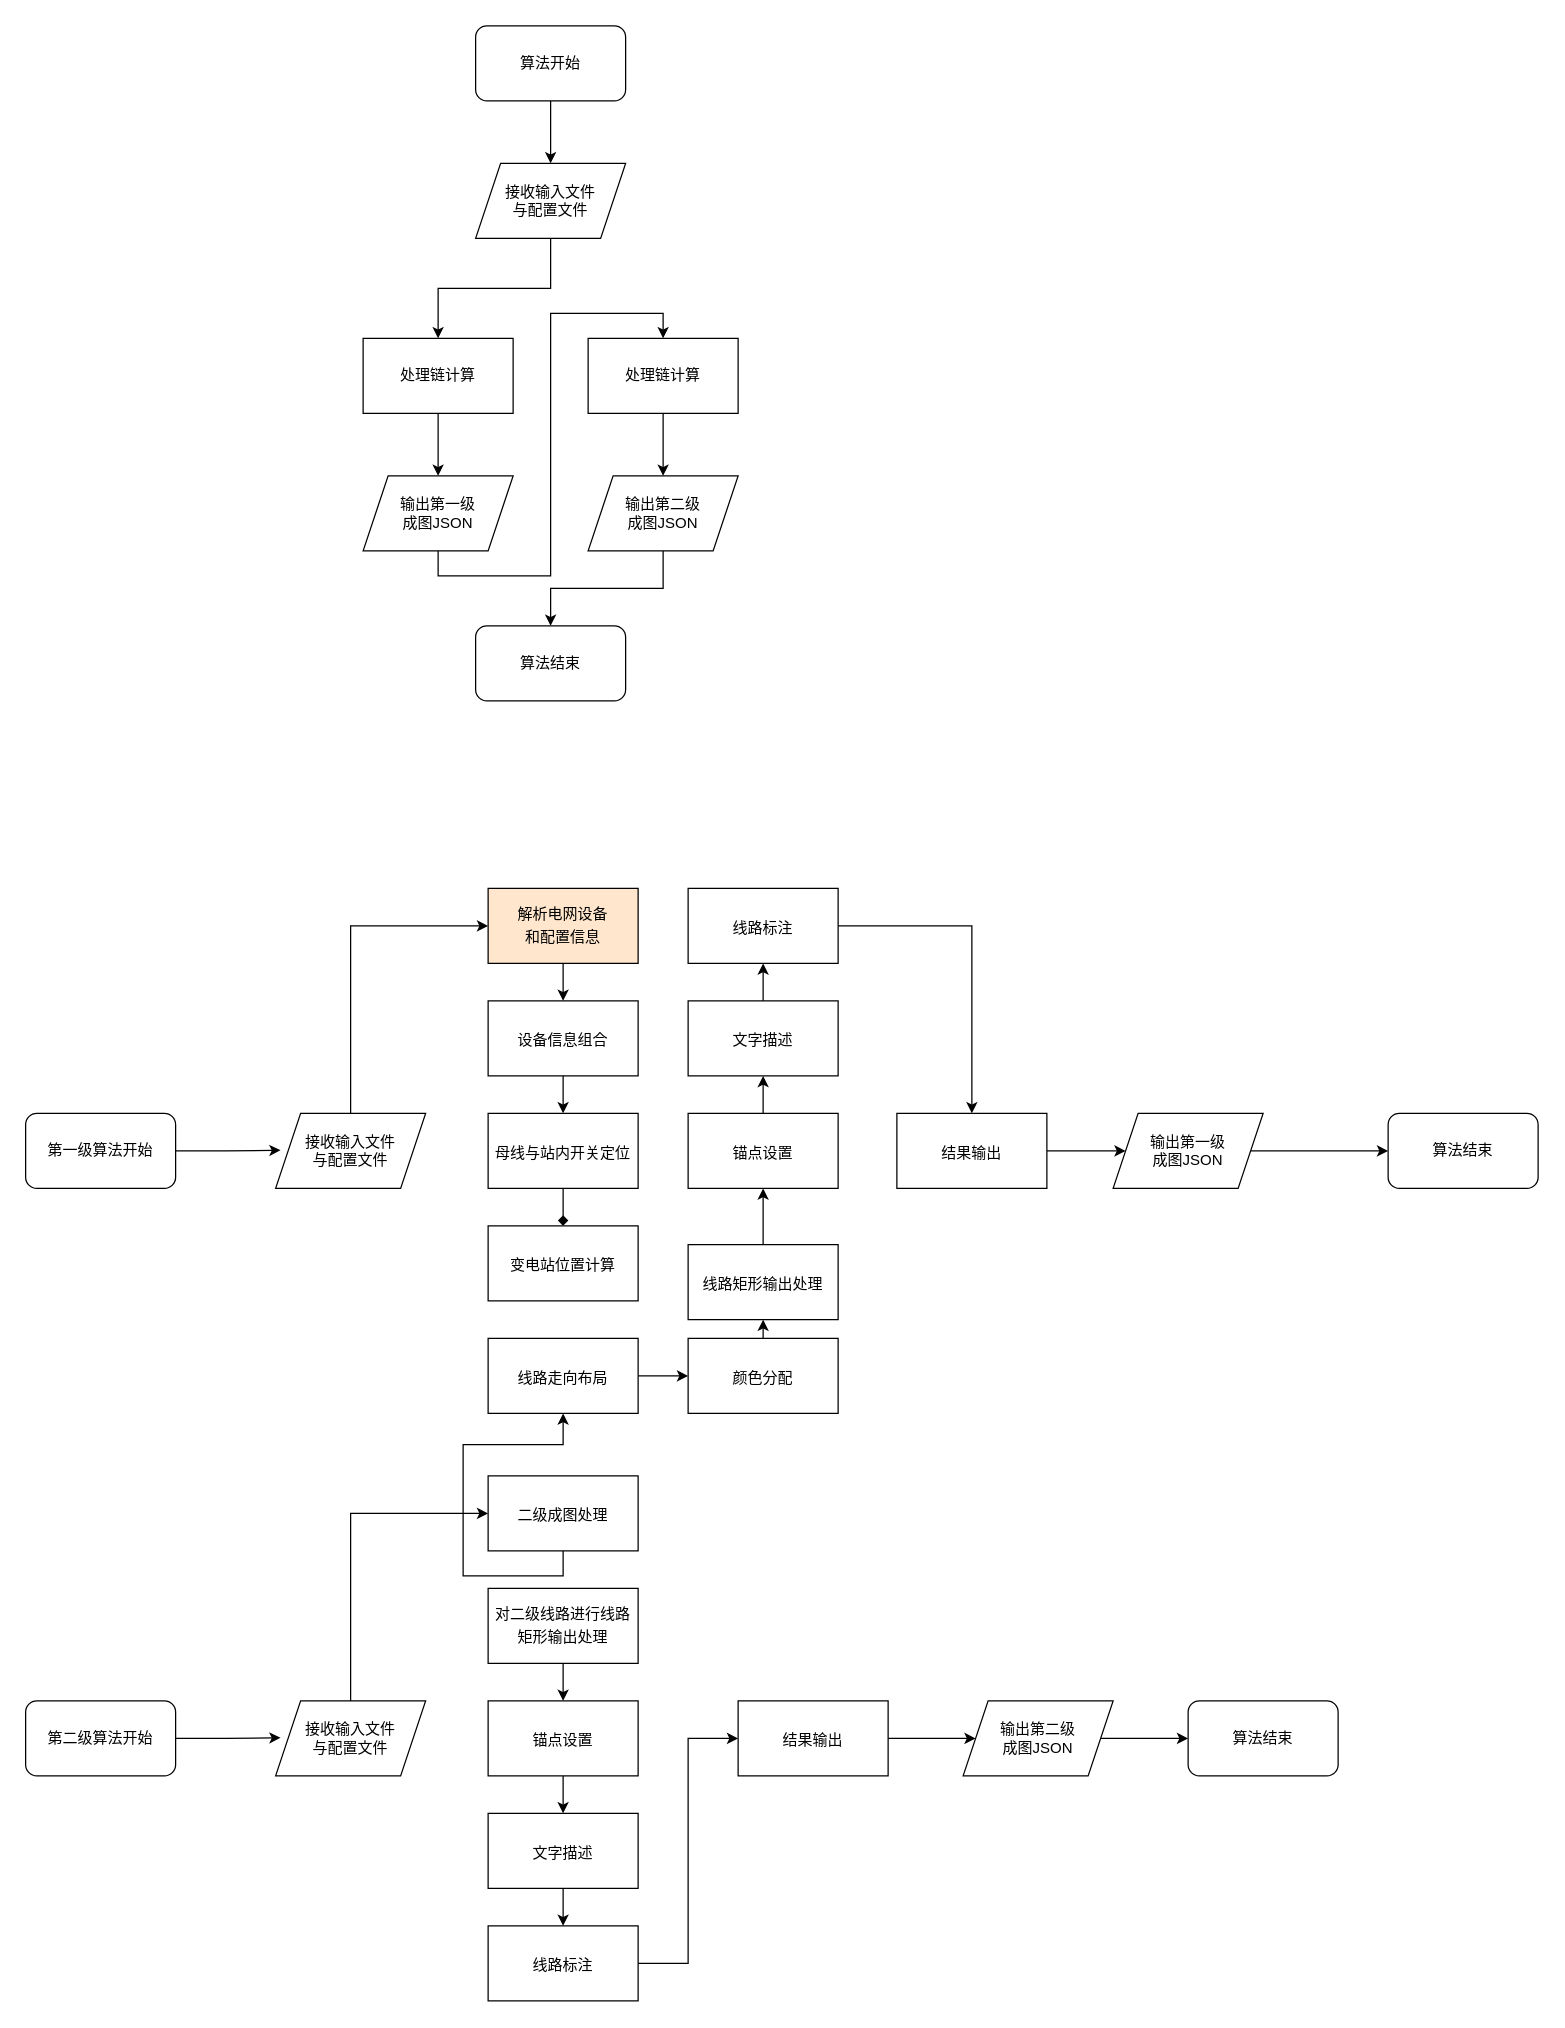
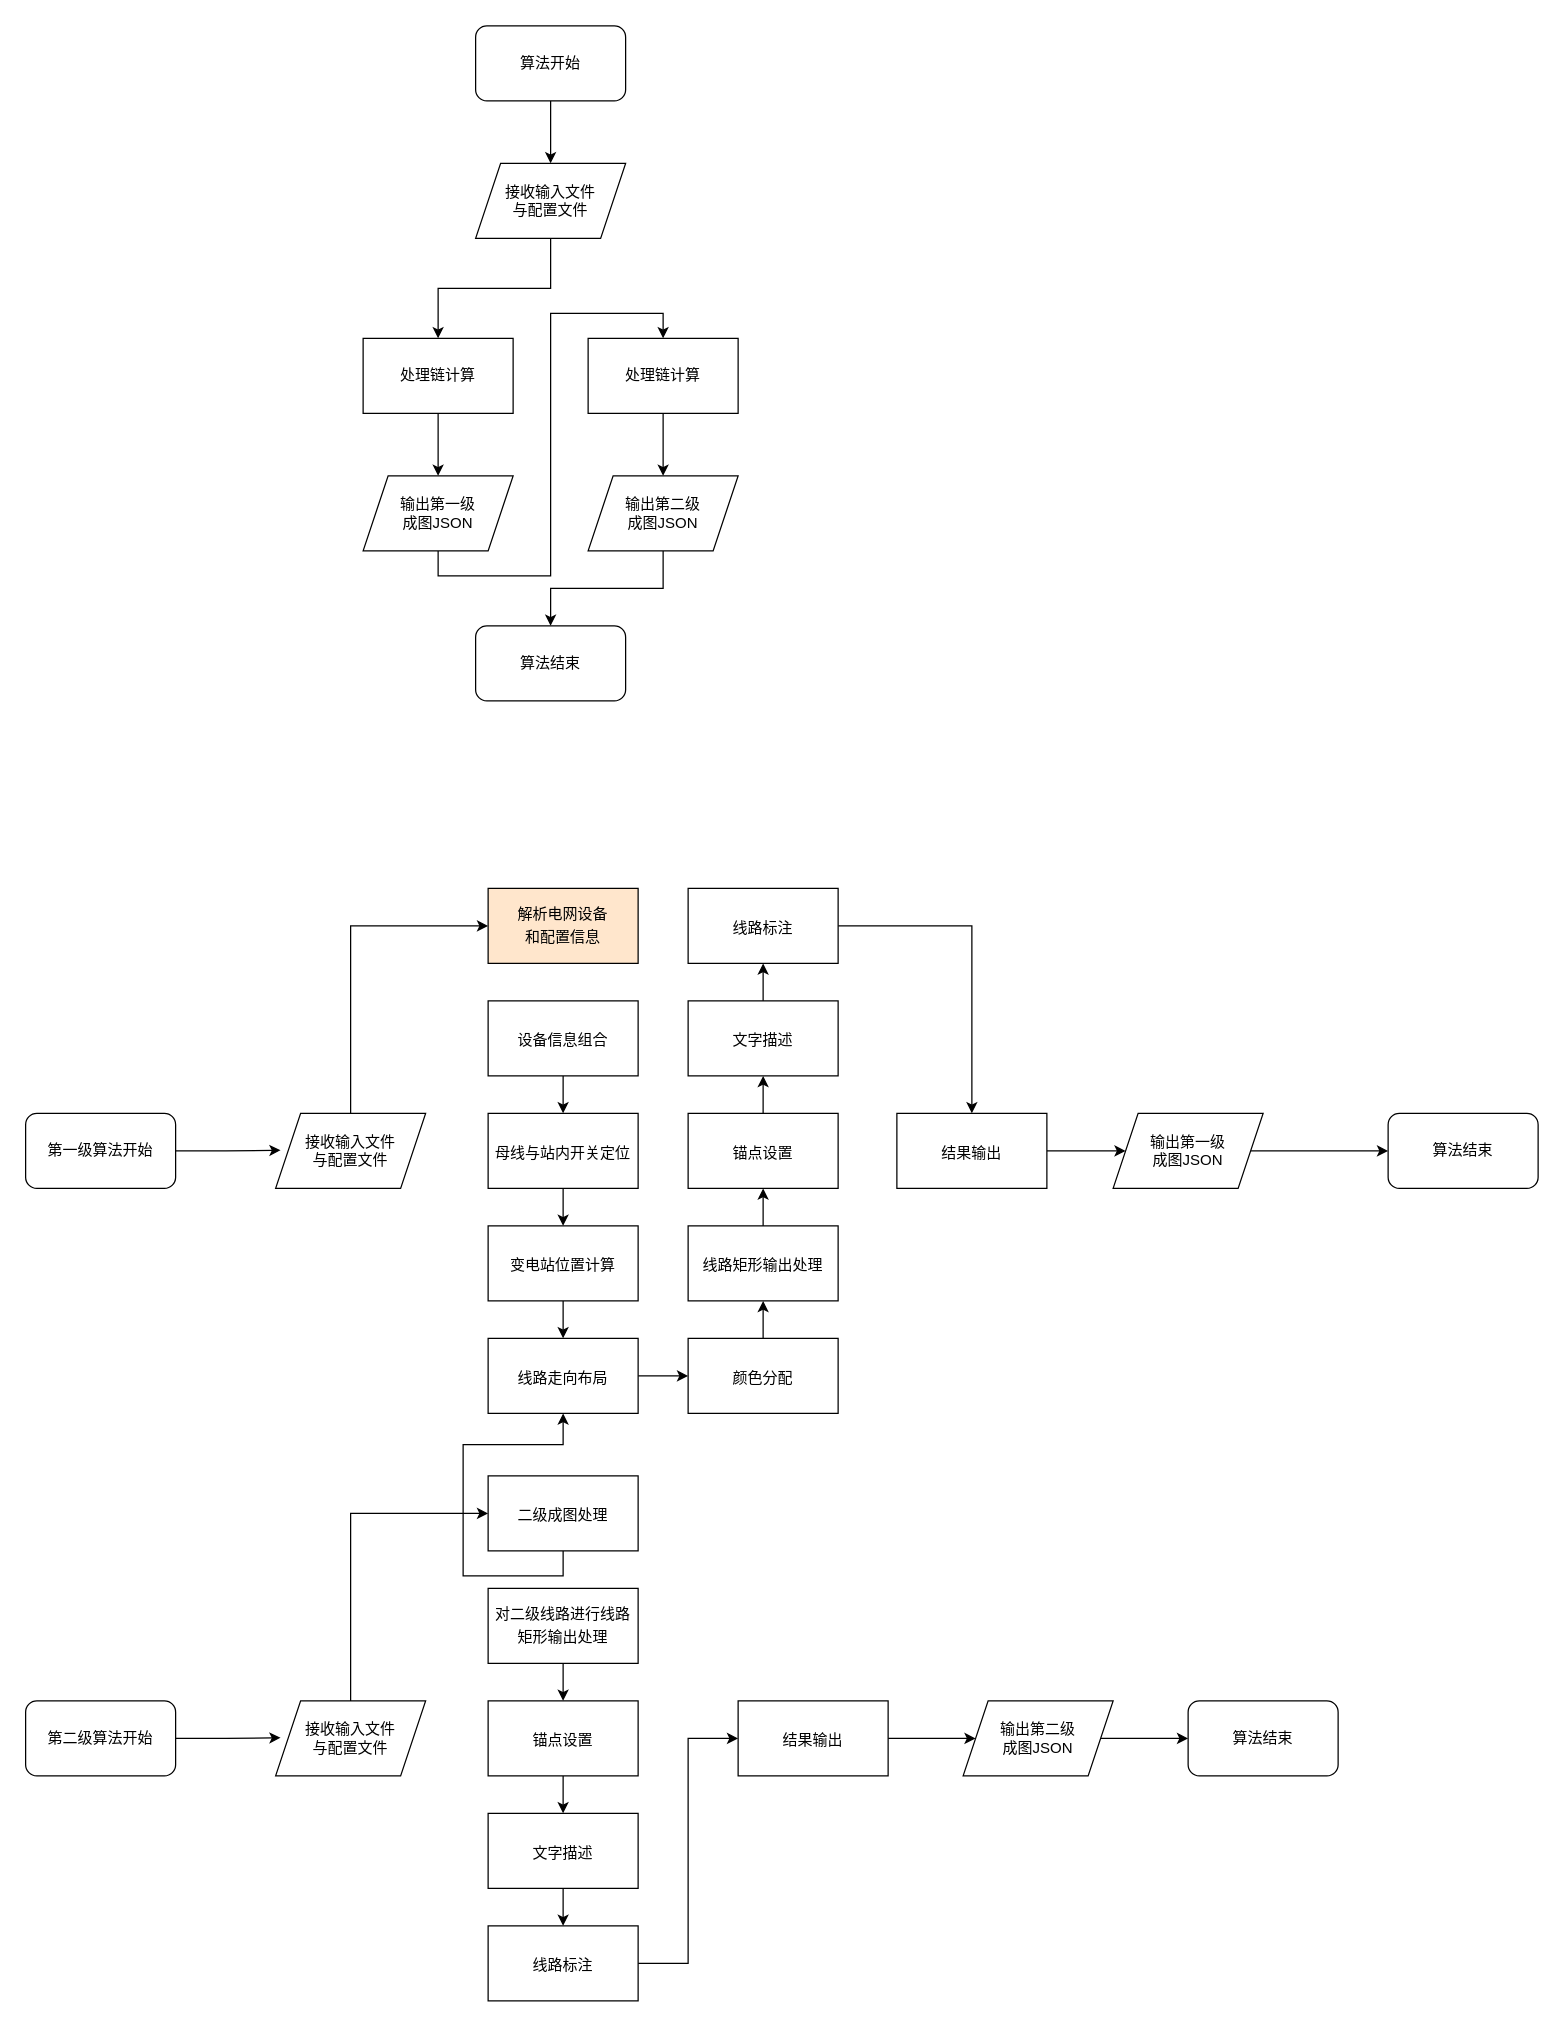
(563, 977) -> none
(563, 1215) -> (563, 1216)
(763, 1282) -> (763, 1263)
none -> (563, 1315)
